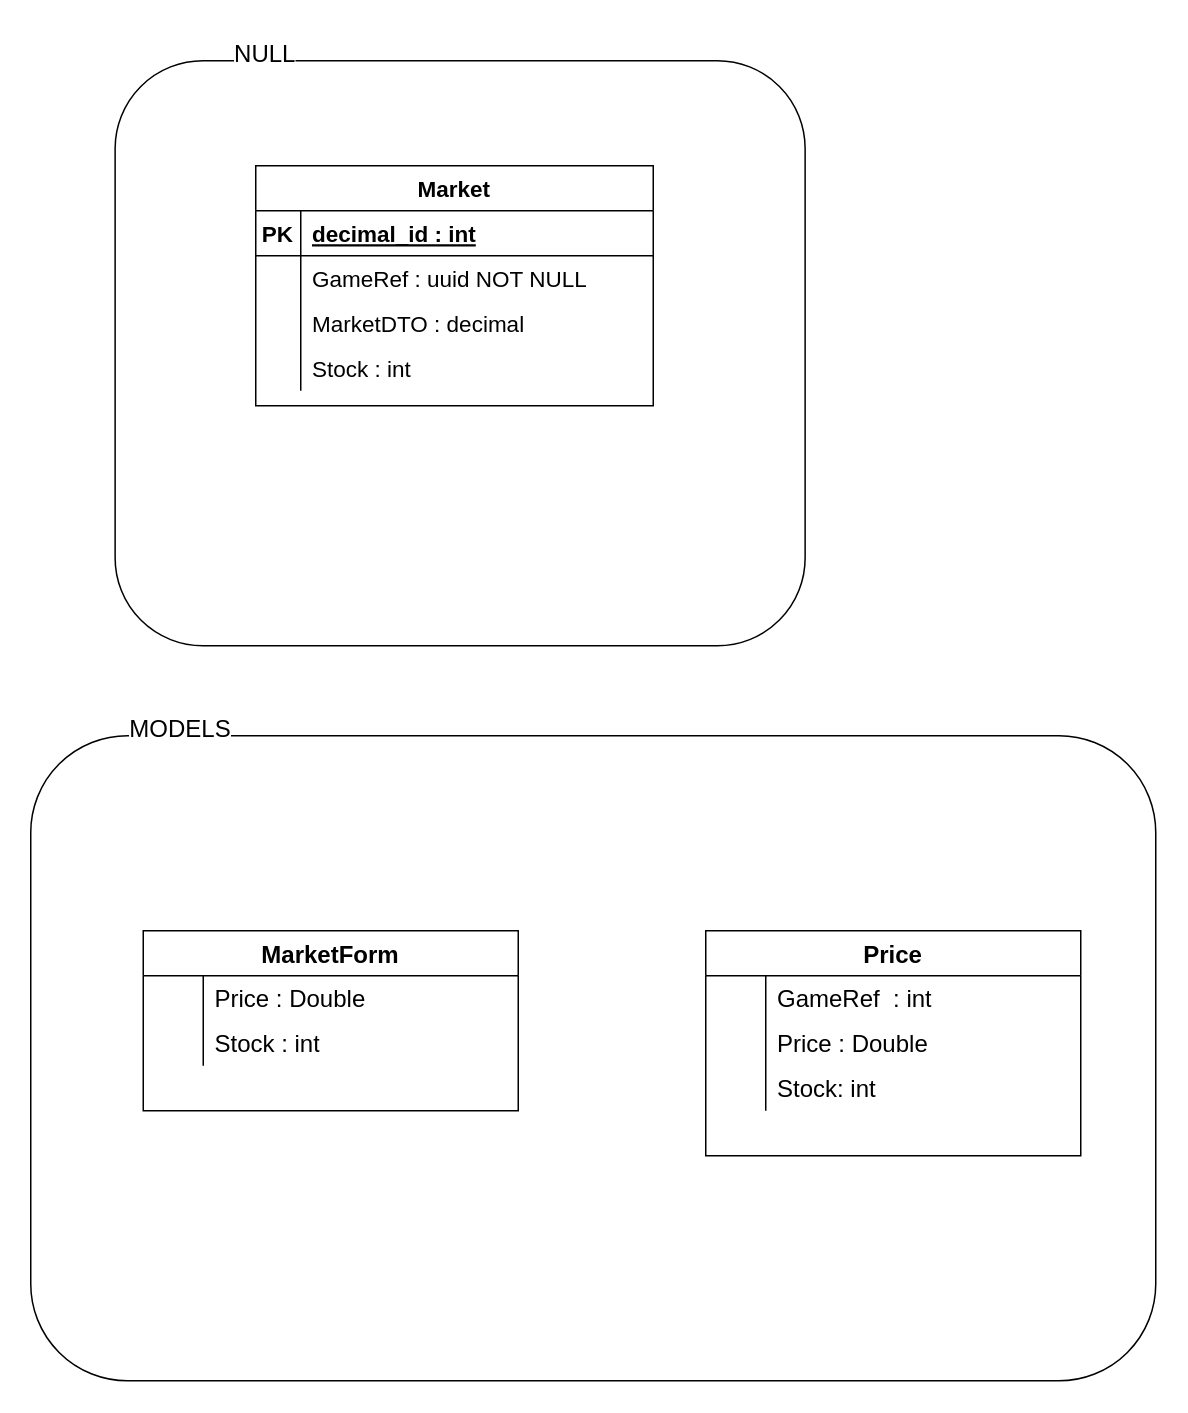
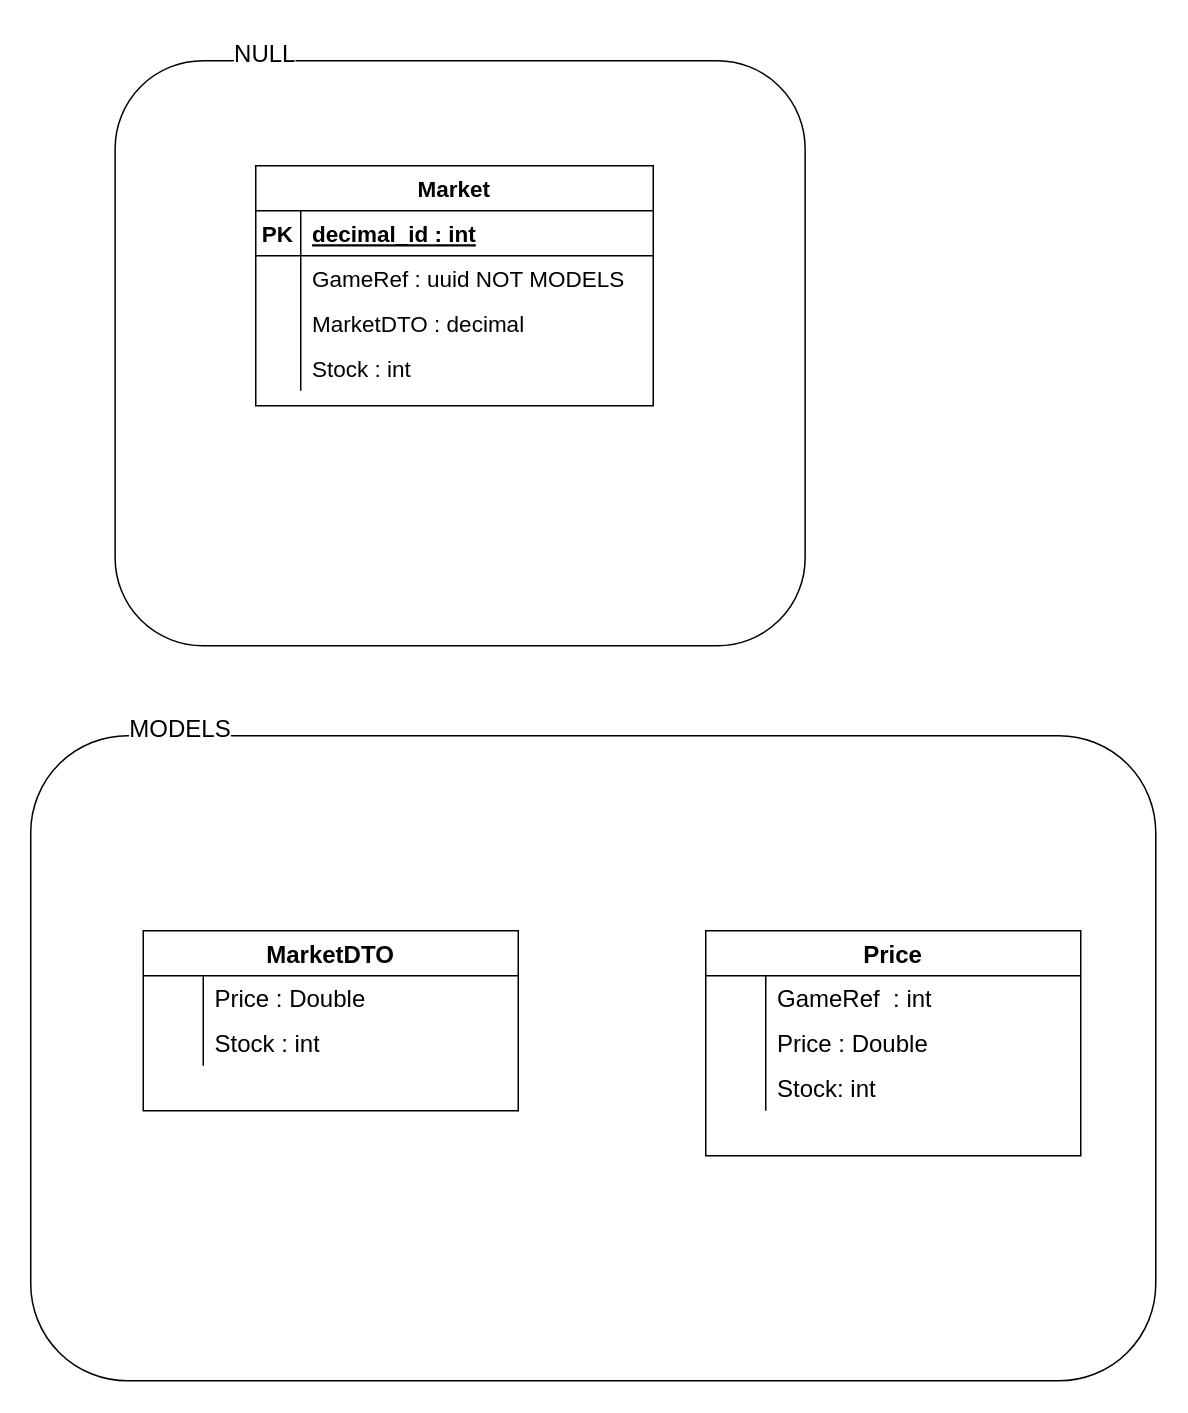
(439, 280) -> (452, 280)
(330, 955) -> (330, 955)
